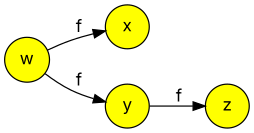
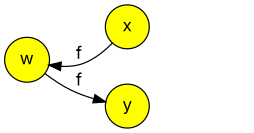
(70, 41) -> (89, 61)
(227, 106) -> none
